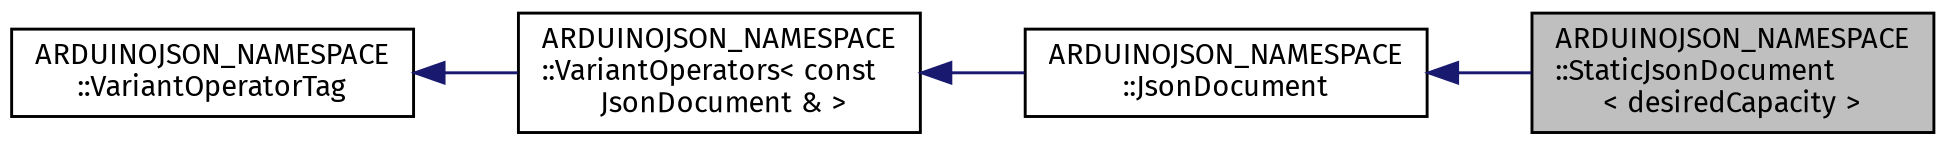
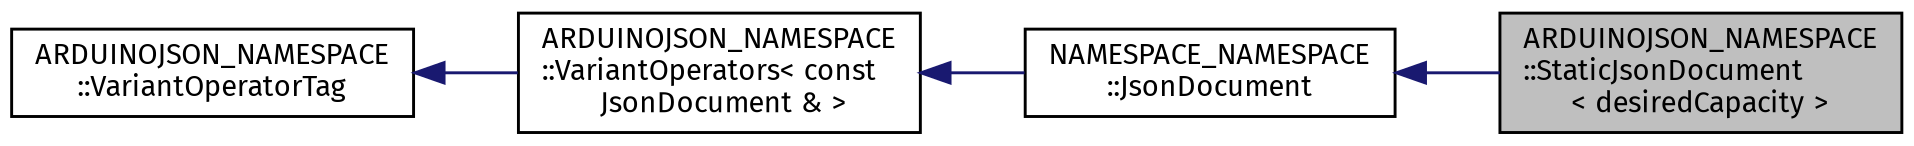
(1226, 73) -> (1210, 73)
